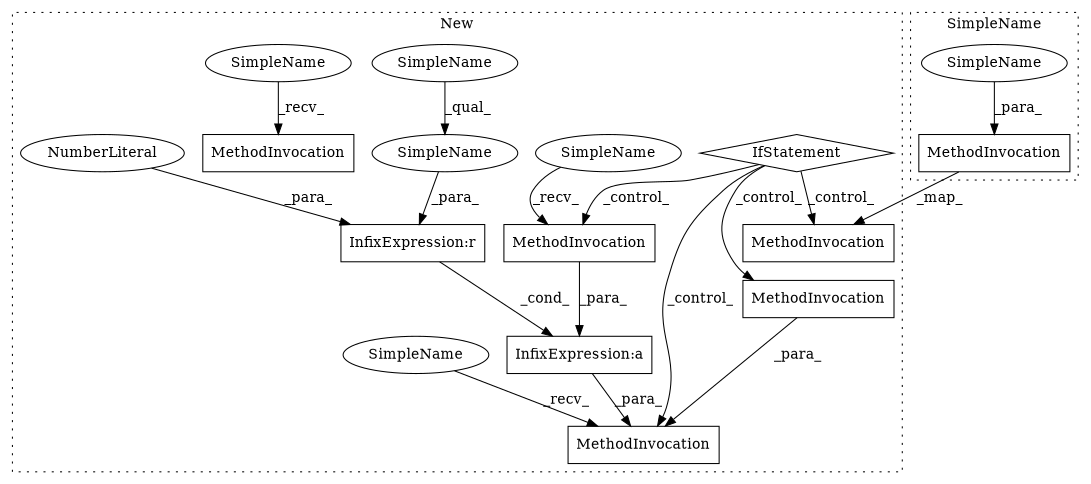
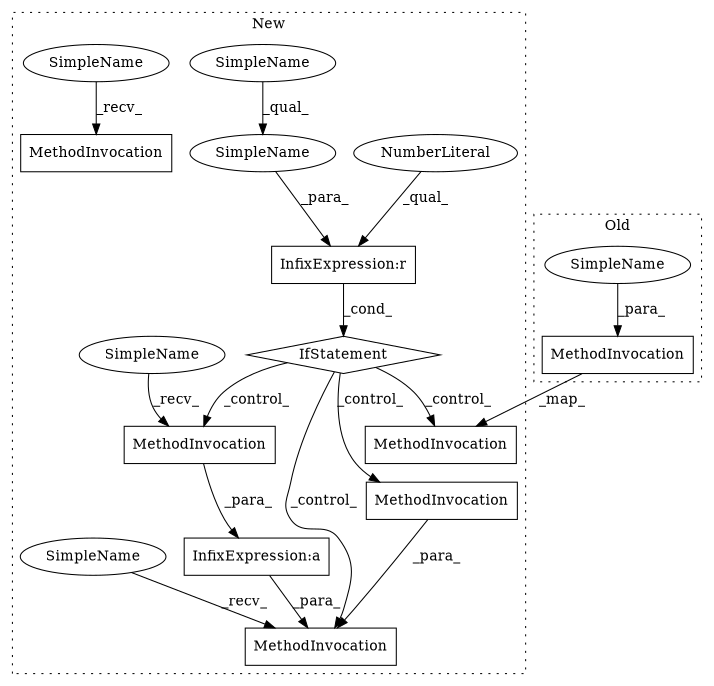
(994, 24) -> (618, 226)
(308, 198) -> (426, 198)
(492, 296) -> (344, 305)
